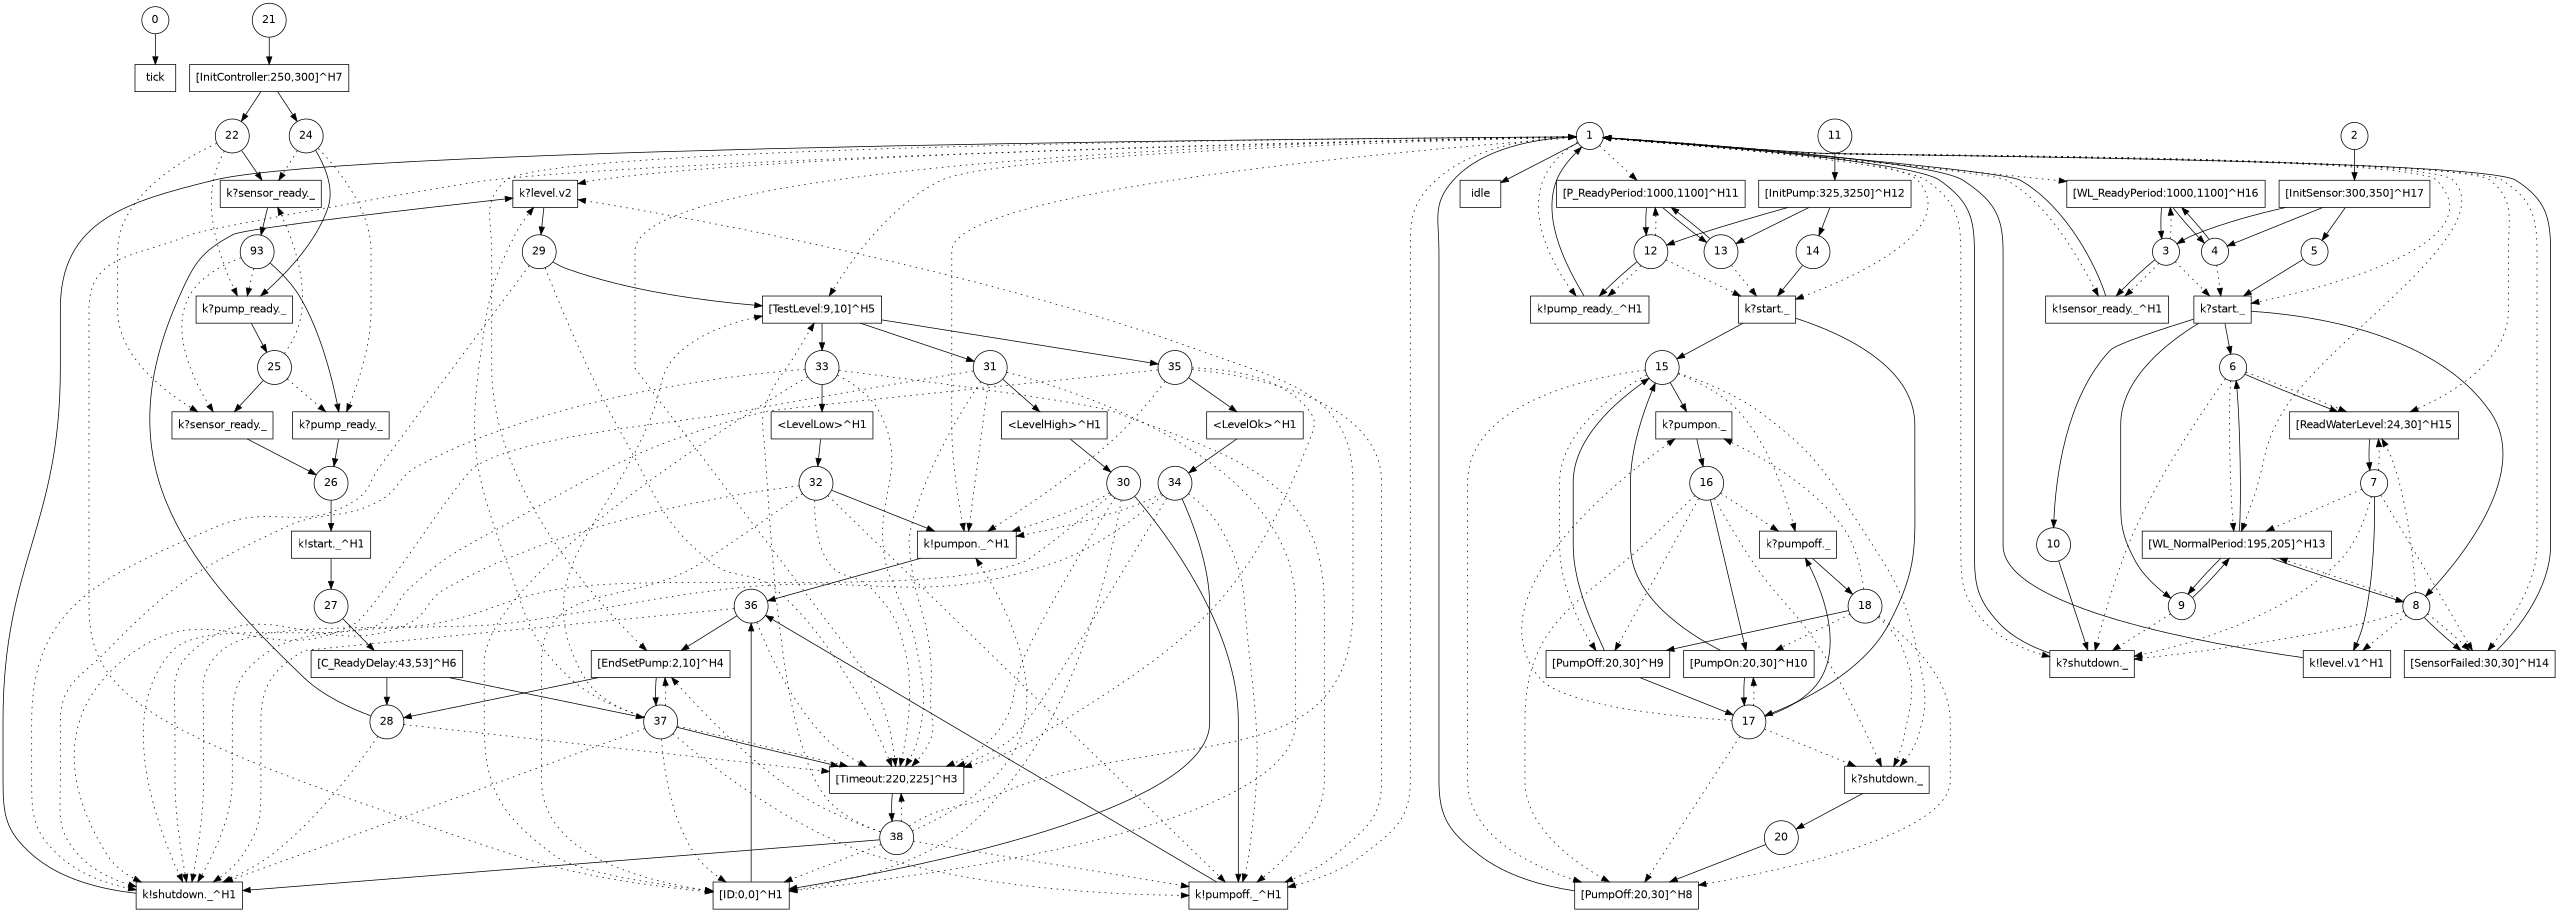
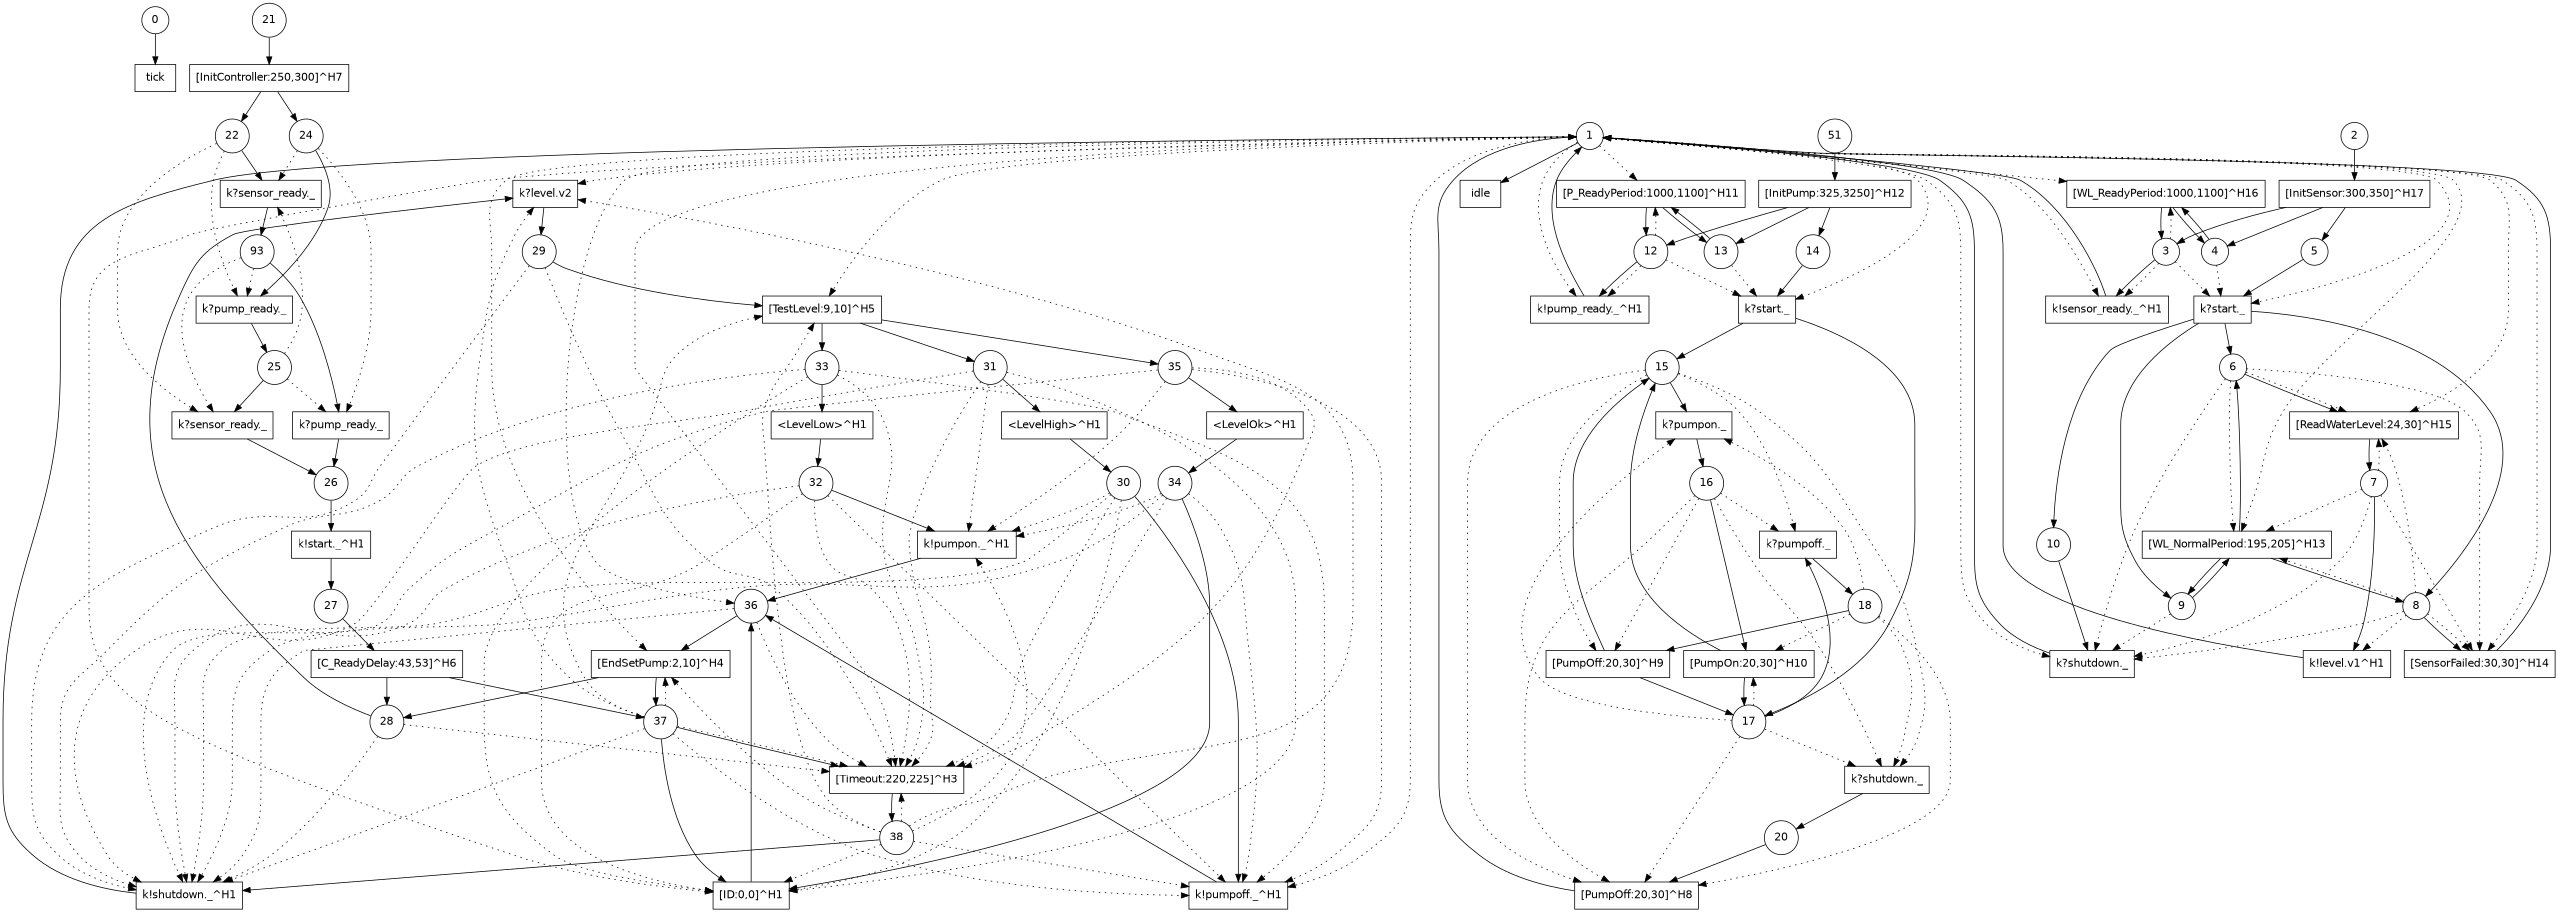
(1835, 136) -> (1835, 136)
(1121, 189) -> (616, 192)
none -> (2469, 416)
(676, 815) -> (676, 815)
